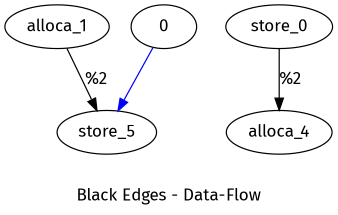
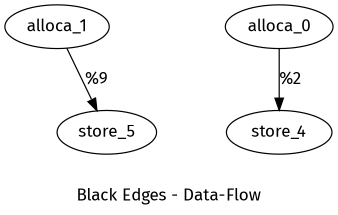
(164, 27) -> none
(279, 27) -> (279, 27)
(96, 80) -> (96, 80)
(279, 132) -> (279, 132)
